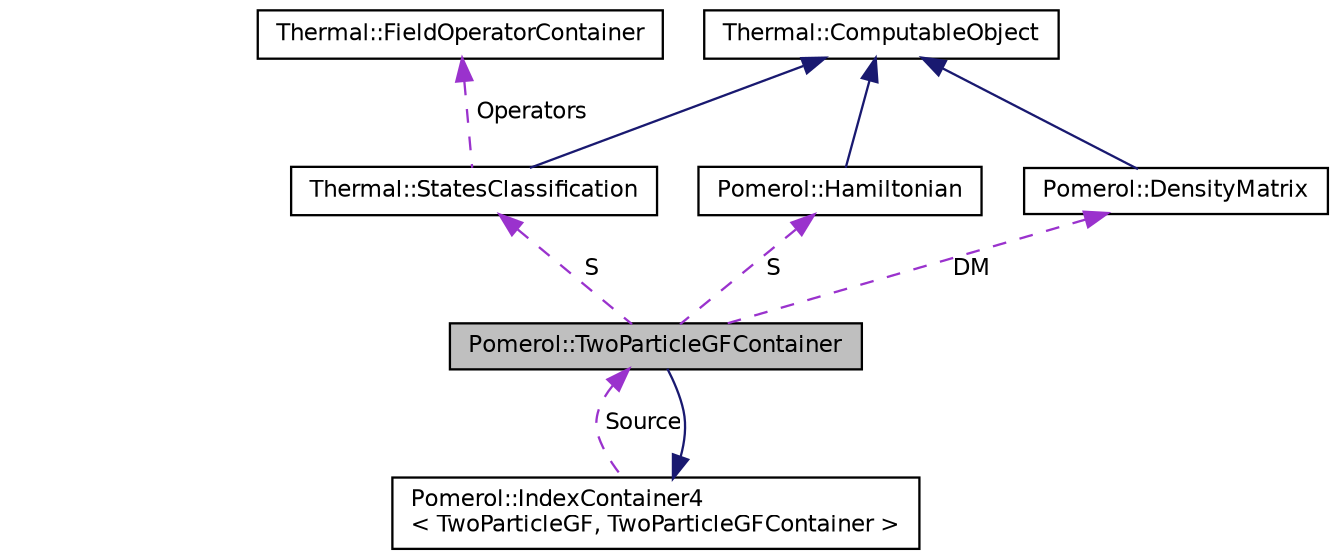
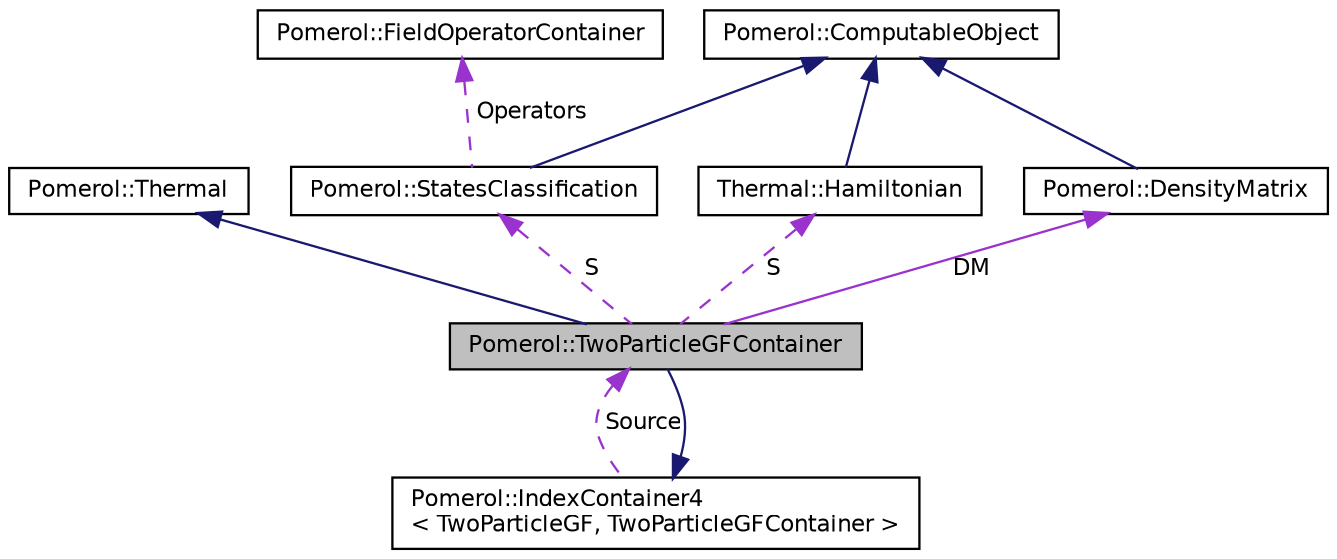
(460, 35) -> (460, 35)
(881, 35) -> (881, 35)
none -> (129, 191)
(474, 191) -> (474, 191)
(840, 191) -> (840, 191)
(905, 272) -> (905, 272)
